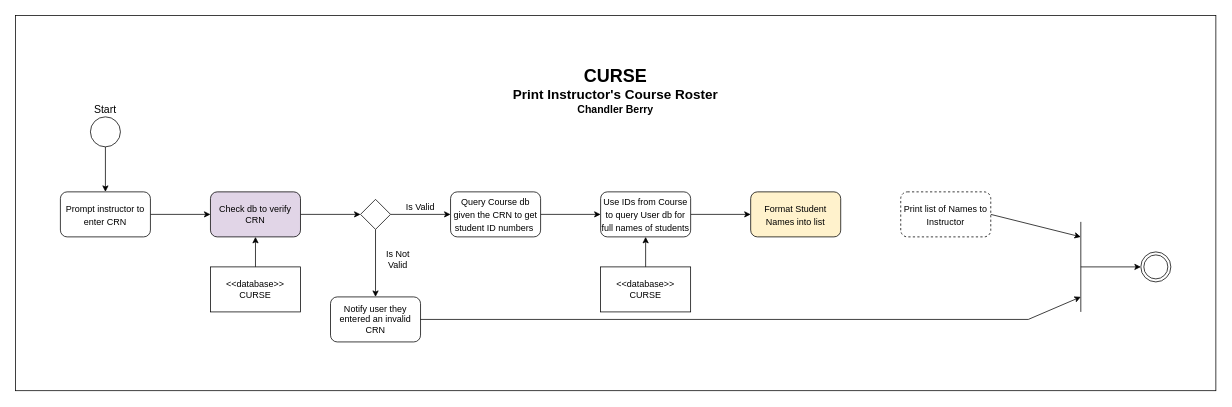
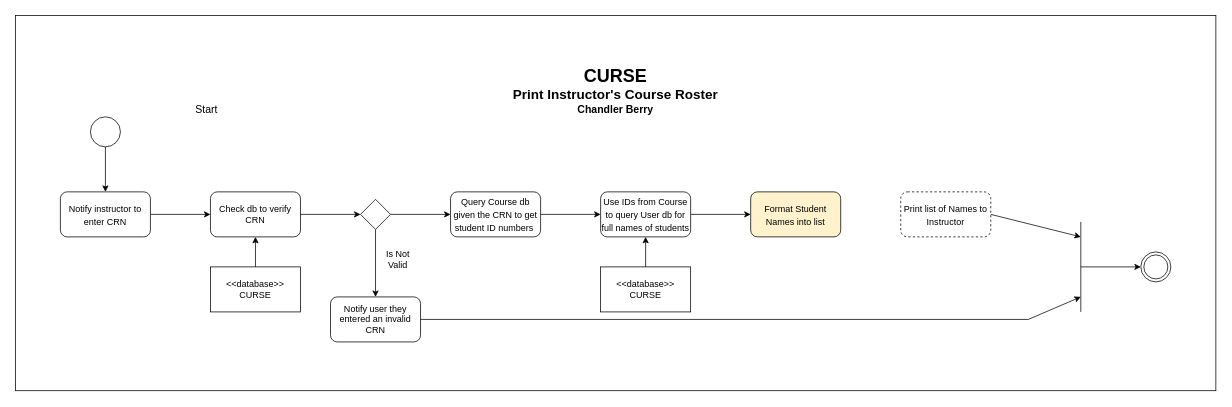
(105, 109) -> (207, 109)
(420, 207) -> none
(105, 214) -> (105, 214)
(255, 214) -> (255, 214)
